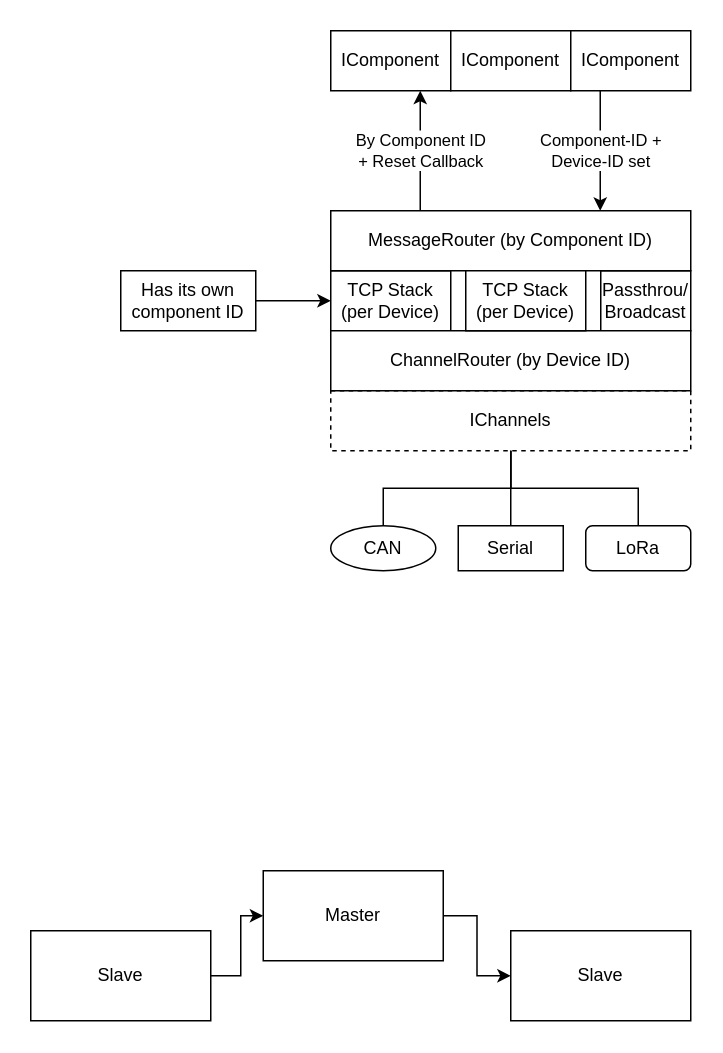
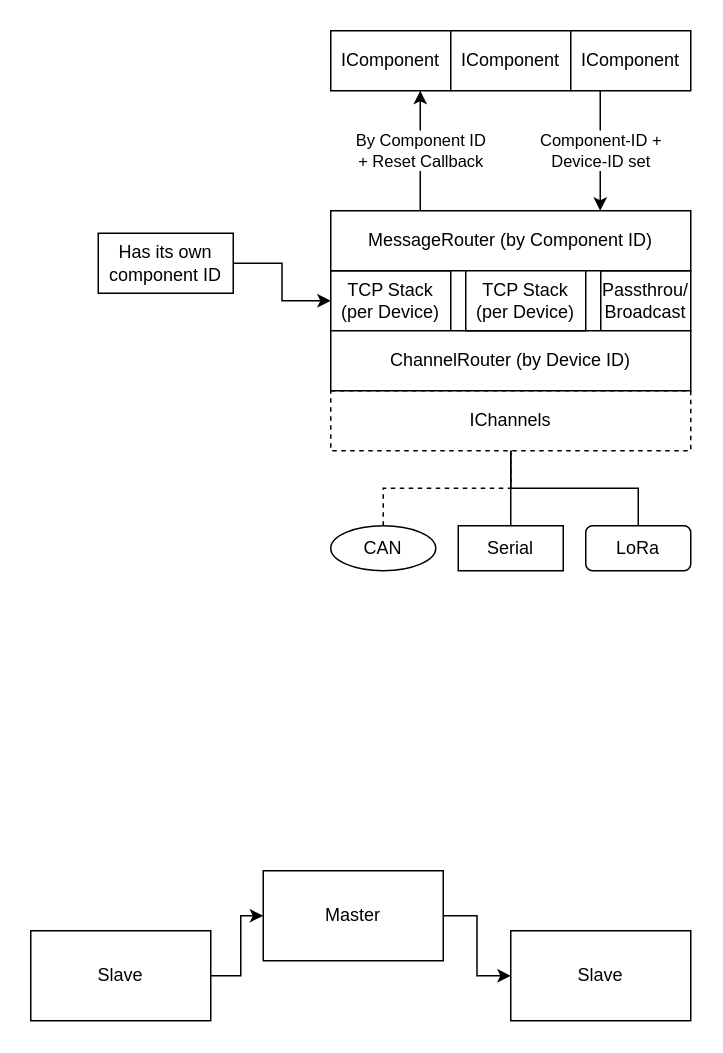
(188, 301) -> (166, 263)
(428, 488) -> (428, 488)
